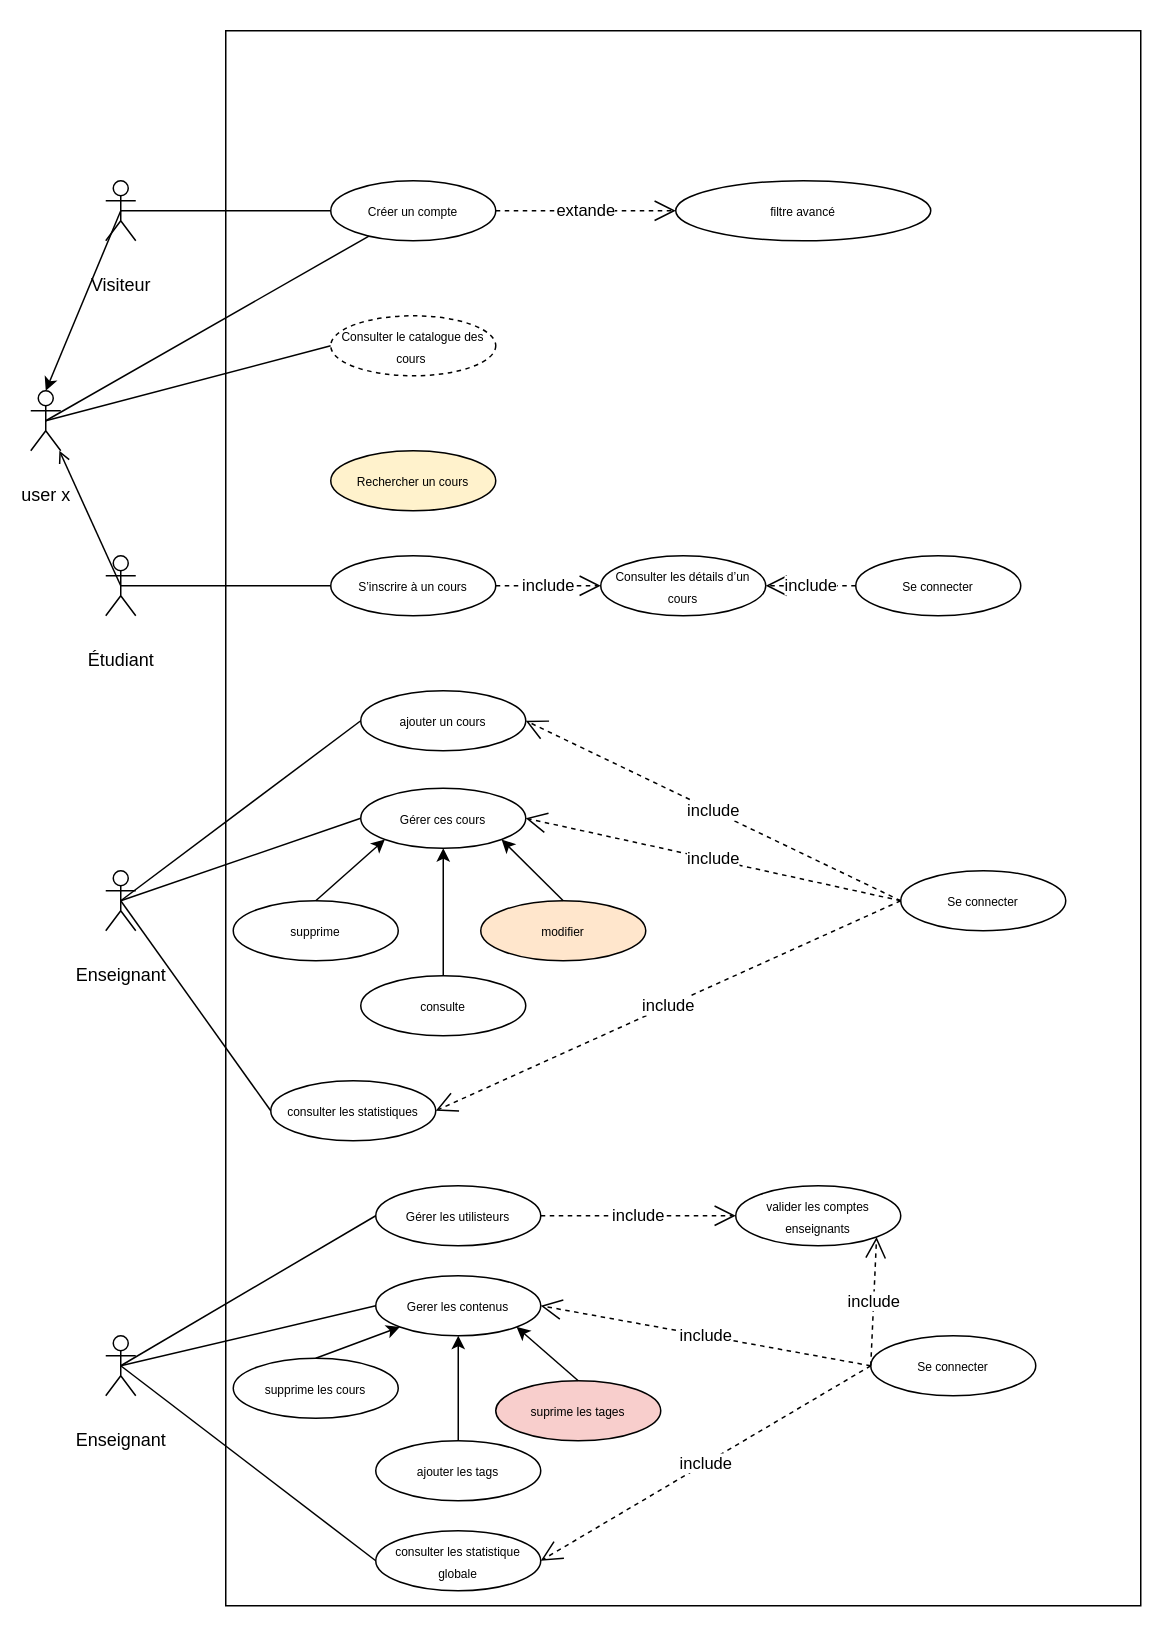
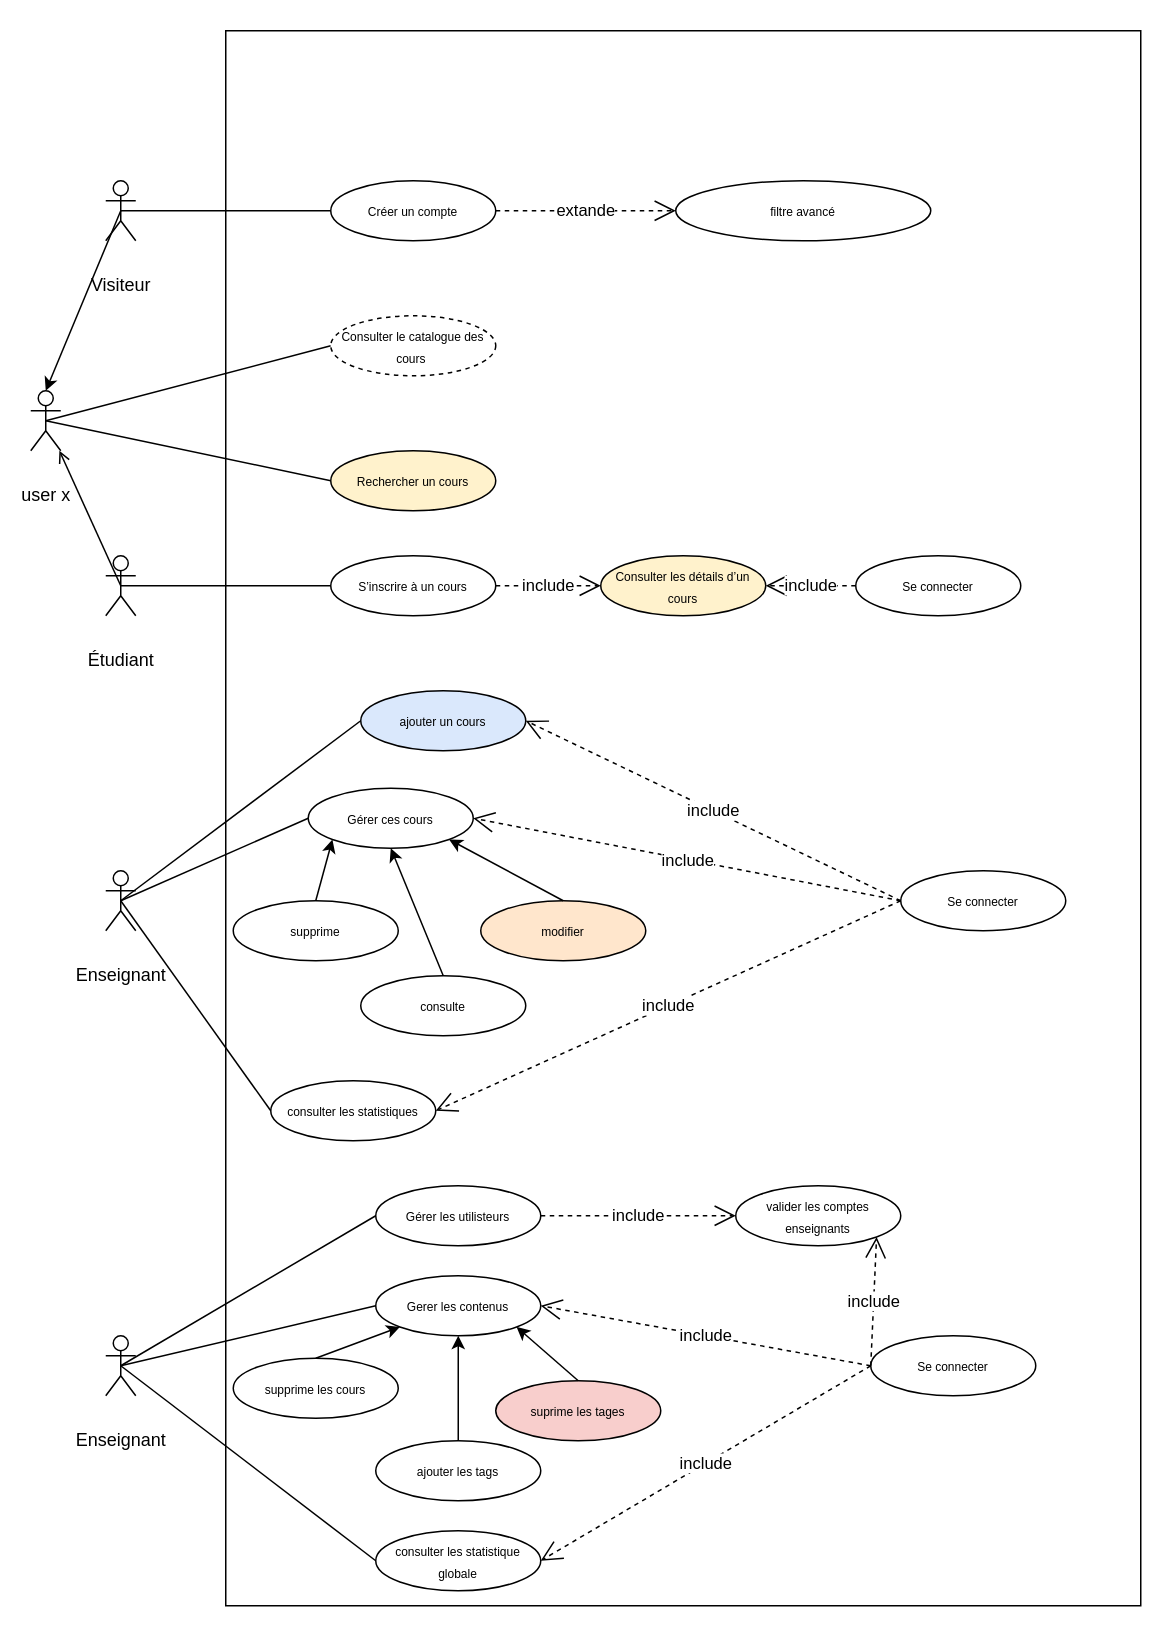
(216, 323) -> (193, 452)
(683, 586) -> (683, 586)
(443, 721) -> (443, 721)
(443, 818) -> (391, 818)
